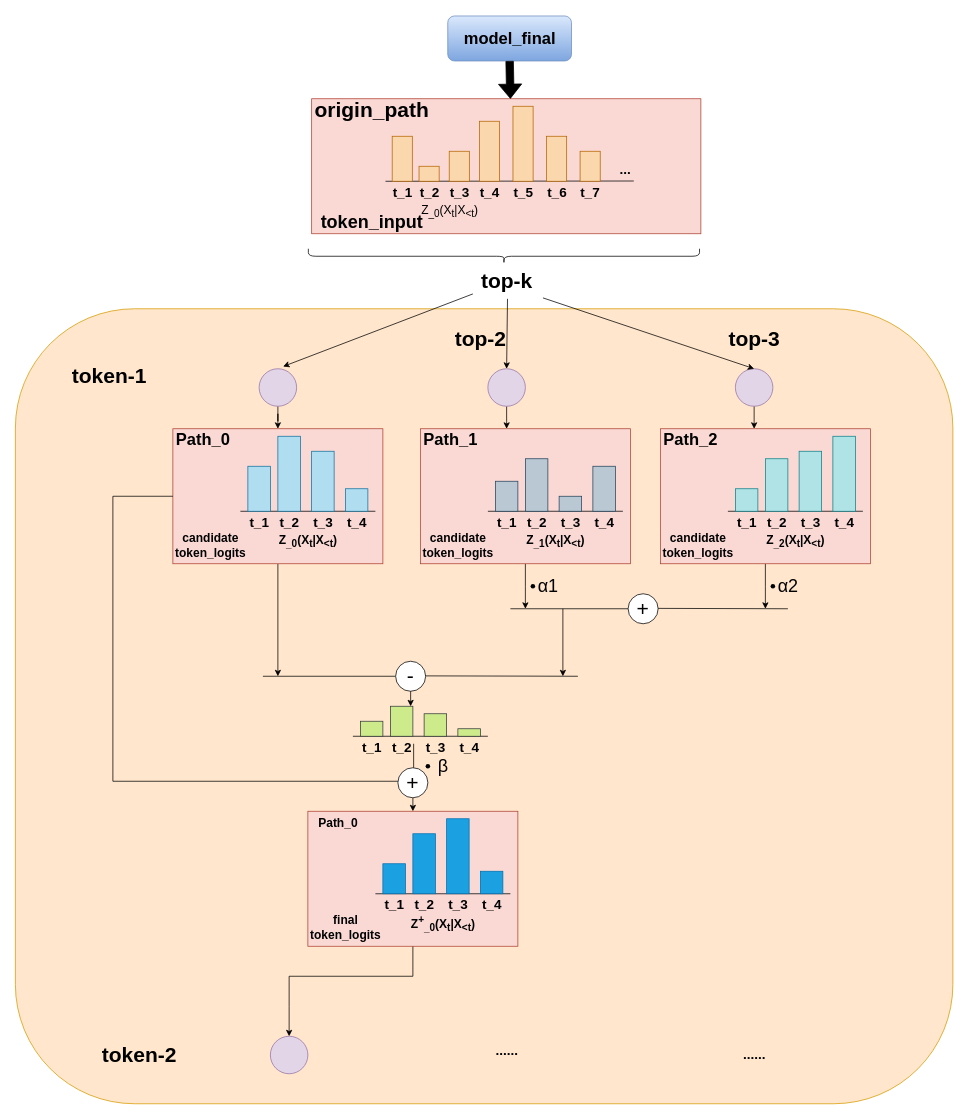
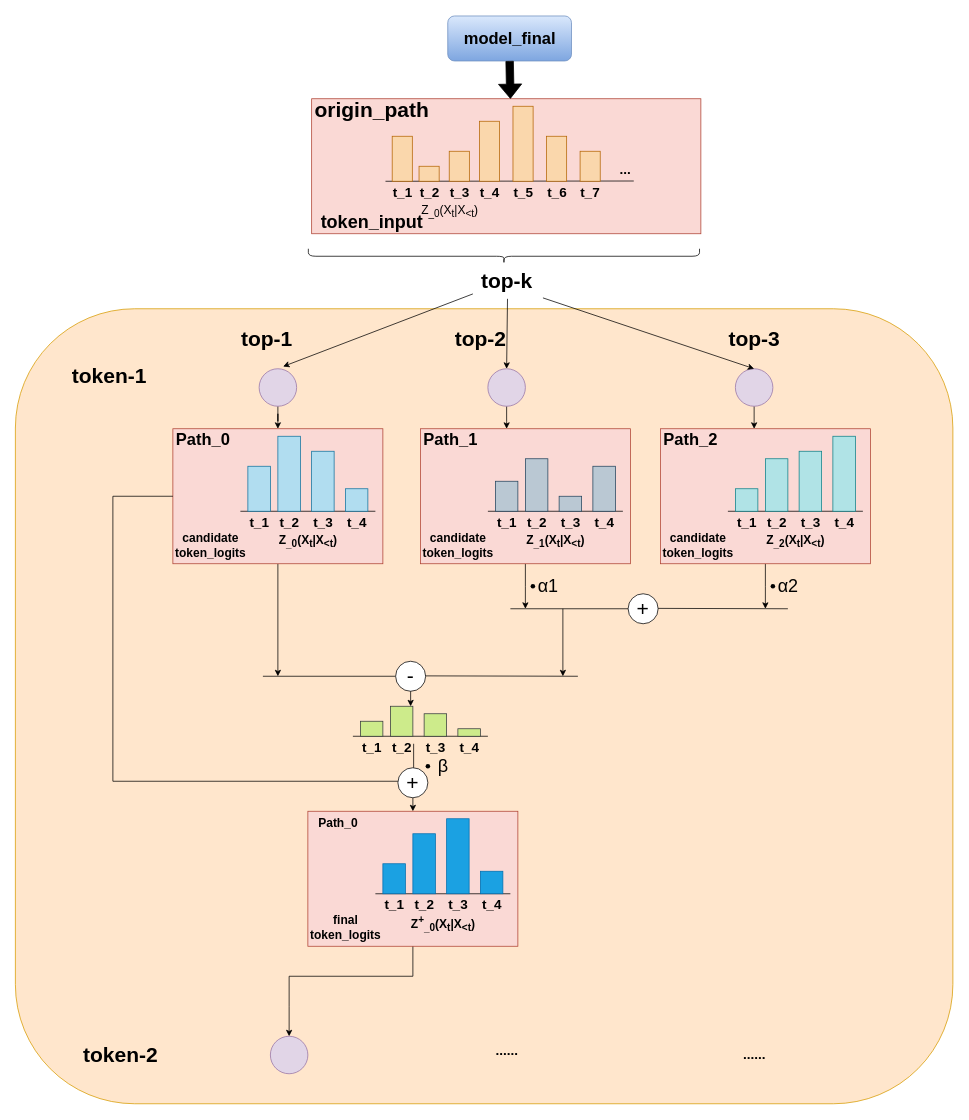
none -> (267, 339)
(139, 1055) -> (120, 1055)
